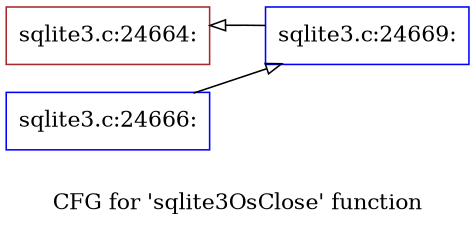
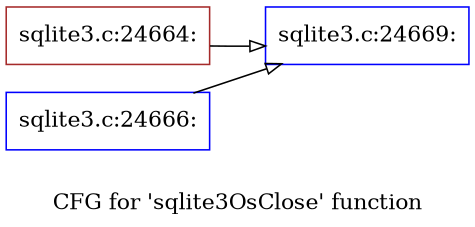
(245, 25) -> (230, 46)
